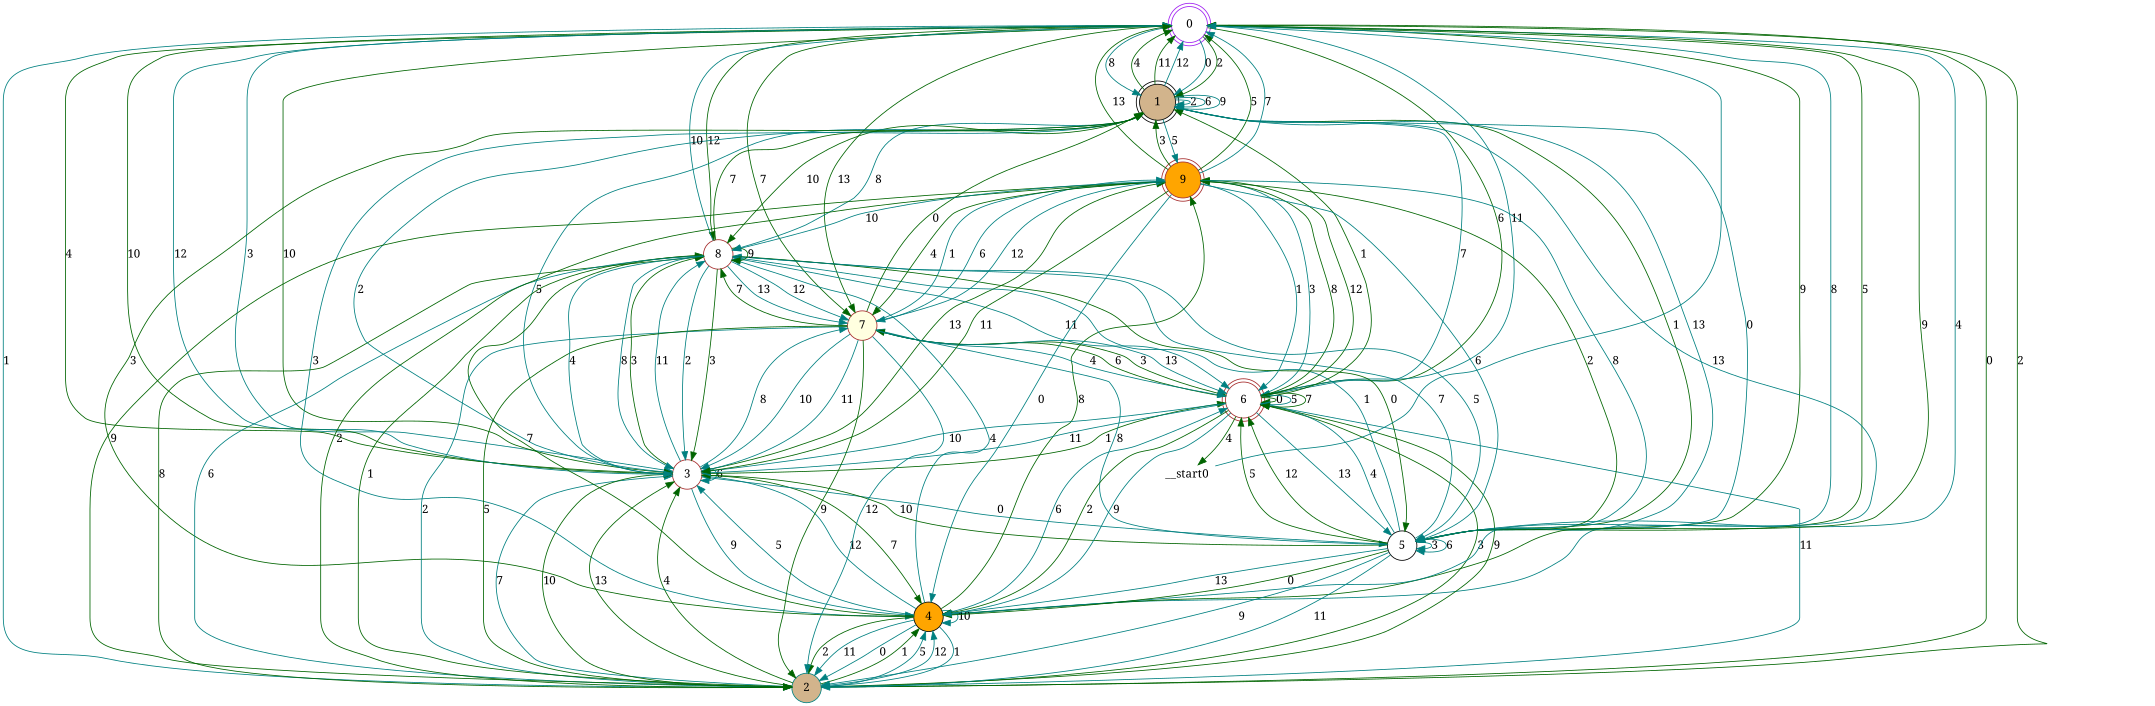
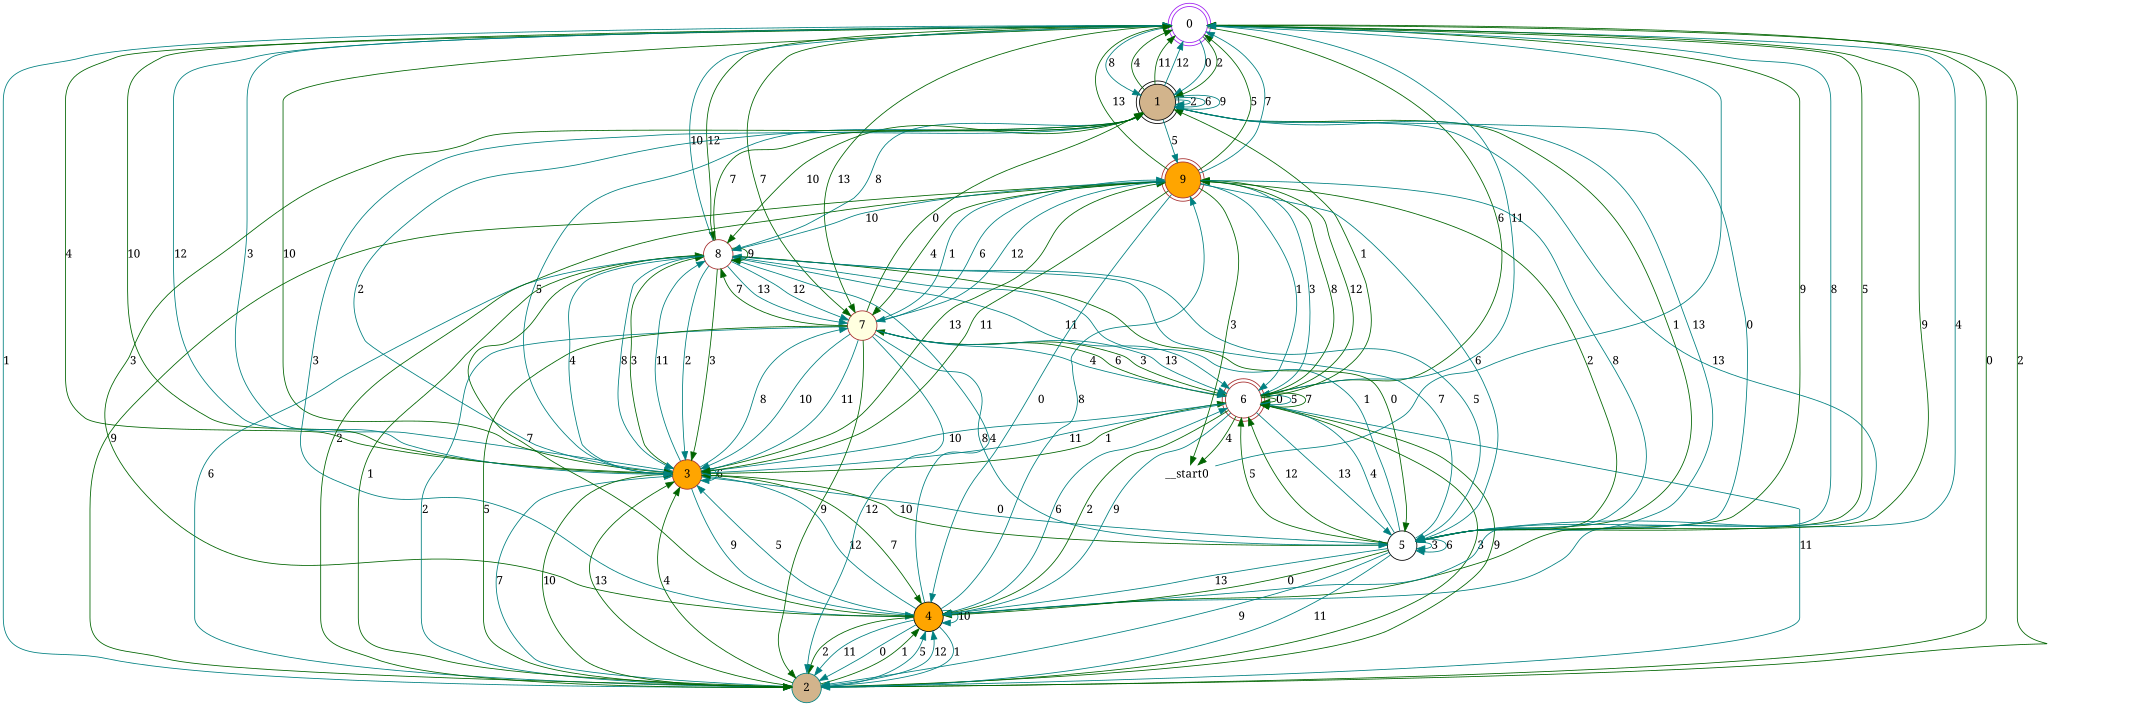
(1160, 149) -> (1229, 318)
(1460, 177) -> none
(1075, 387) -> (1075, 387)
(1102, 472) -> (1045, 515)
(687, 474) -> (687, 474)
(159, 556) -> none
